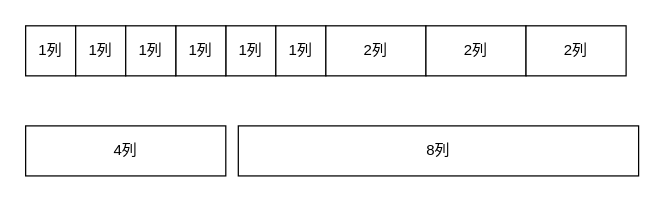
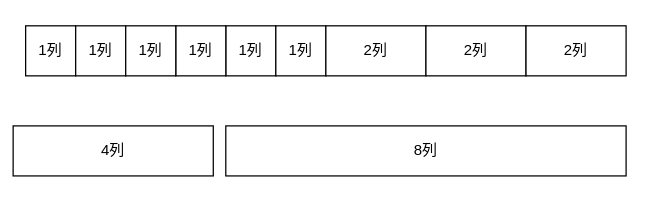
(126, 151) -> (113, 151)
(438, 151) -> (426, 151)
